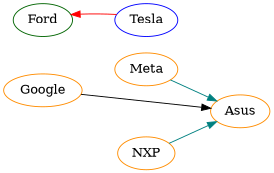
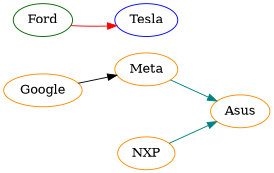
(98, 14) -> (89, 26)
(141, 101) -> (93, 80)
